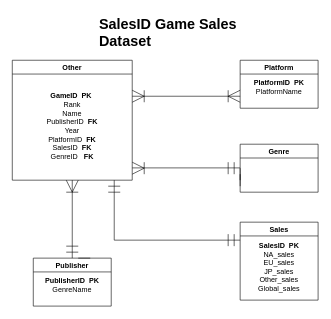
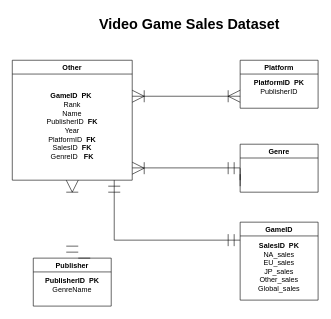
(147, 11) -> (143, 11)
(279, 87) -> (279, 87)
(72, 220) -> none
(279, 230) -> (279, 230)
